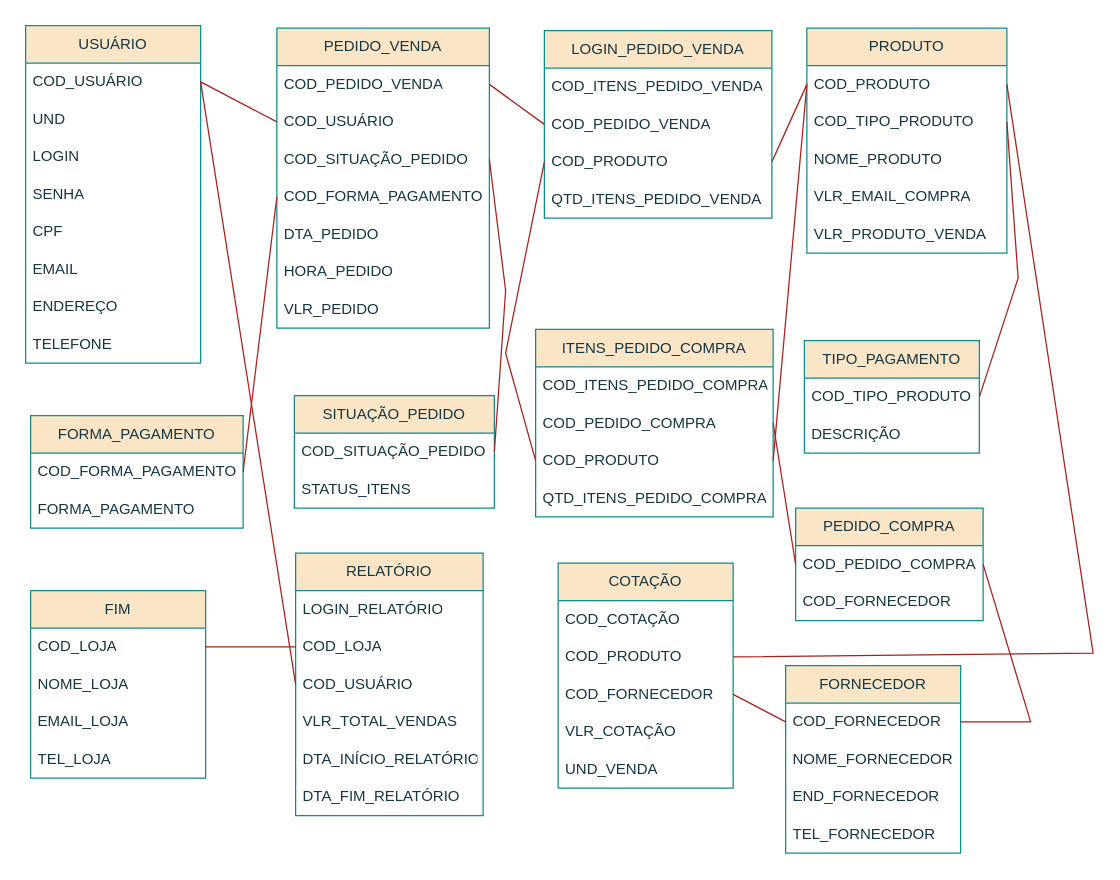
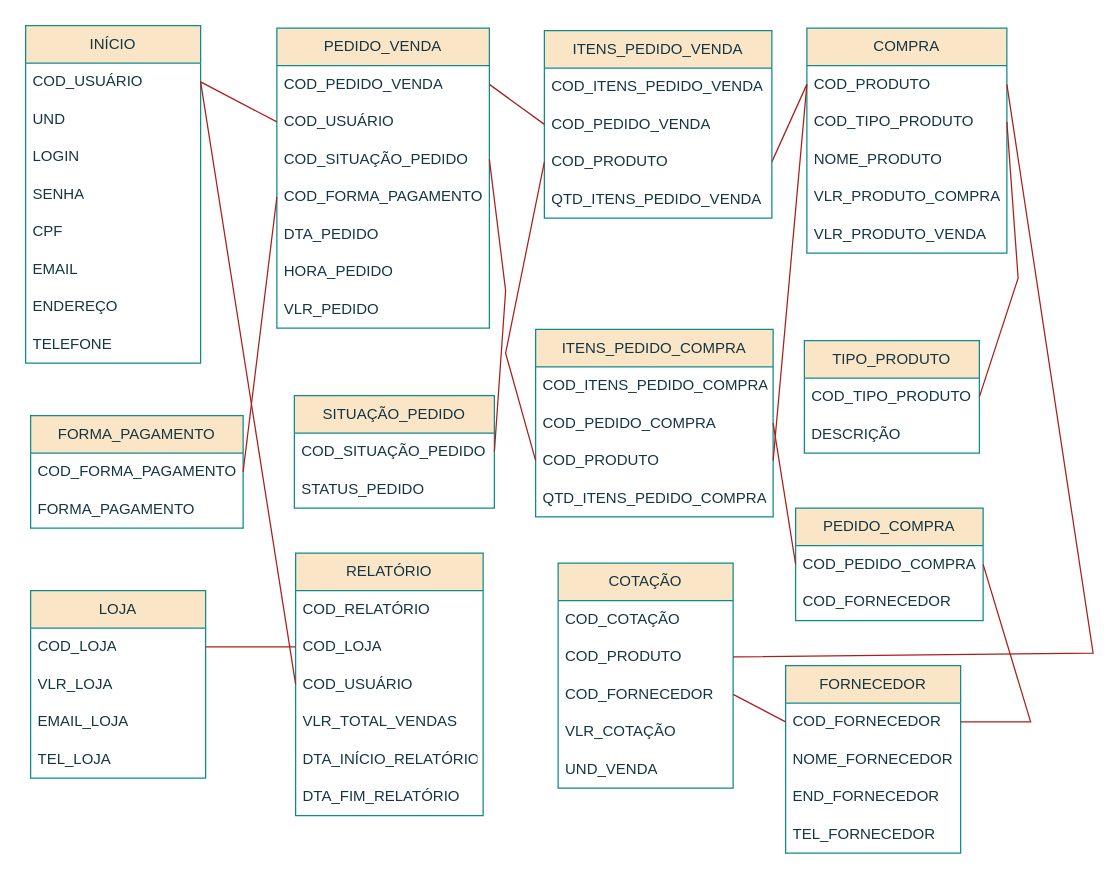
(113, 44) -> (113, 44)
(907, 47) -> (907, 47)
(658, 49) -> (658, 49)
(882, 197) -> (890, 197)
(892, 359) -> (892, 359)
(352, 489) -> (356, 489)
(118, 609) -> (118, 609)
(366, 609) -> (358, 609)
(76, 684) -> (72, 684)
